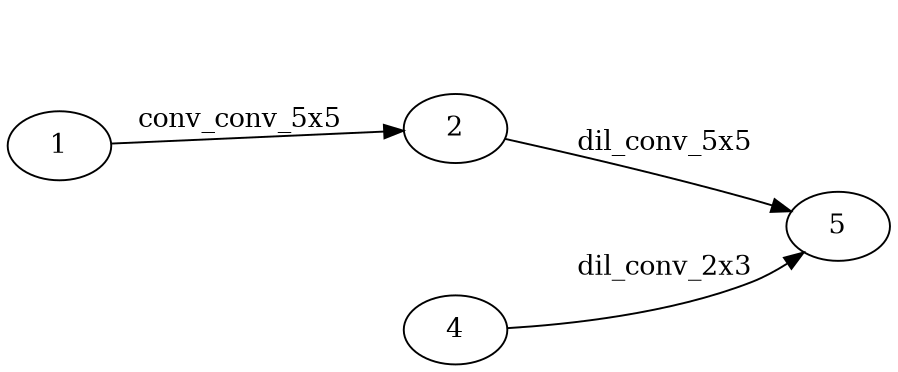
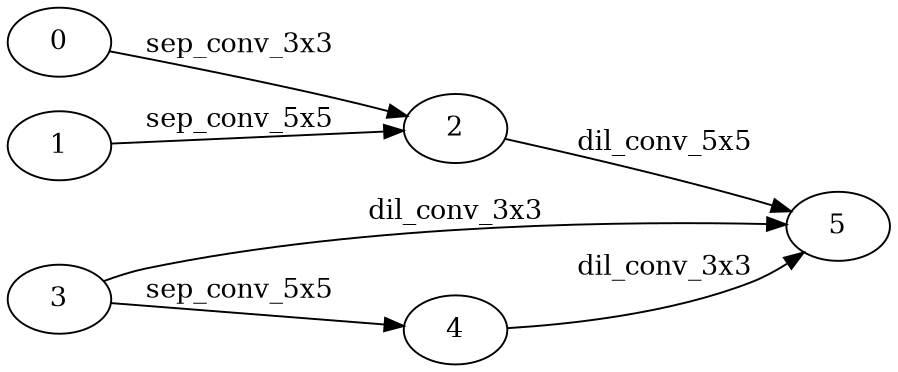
none -> (59, 42)
(240, 120) -> (240, 120)
(665, 268) -> (665, 268)
none -> (59, 299)
